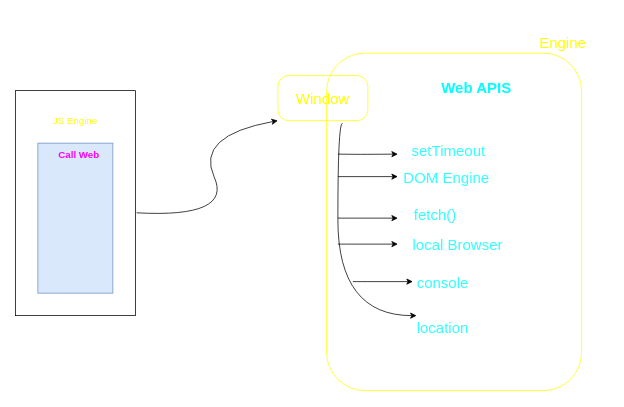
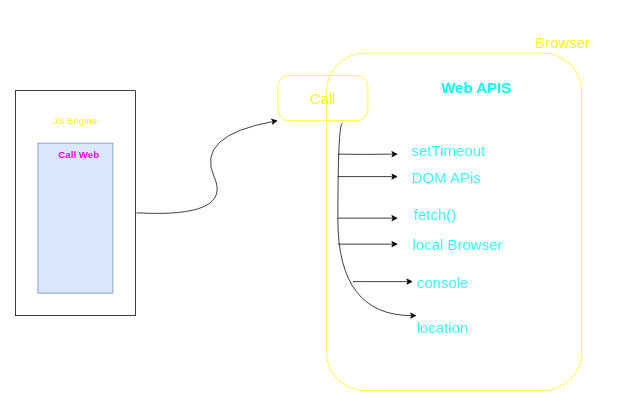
(563, 42) -> (563, 42)
(323, 98) -> (323, 98)
(447, 177) -> (447, 177)
